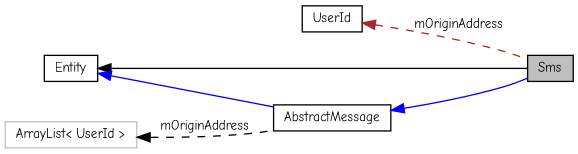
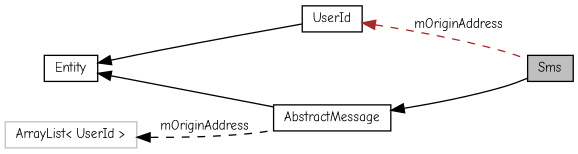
(319, 68) -> (206, 41)
(192, 91) -> (192, 91)
(467, 96) -> (467, 96)
